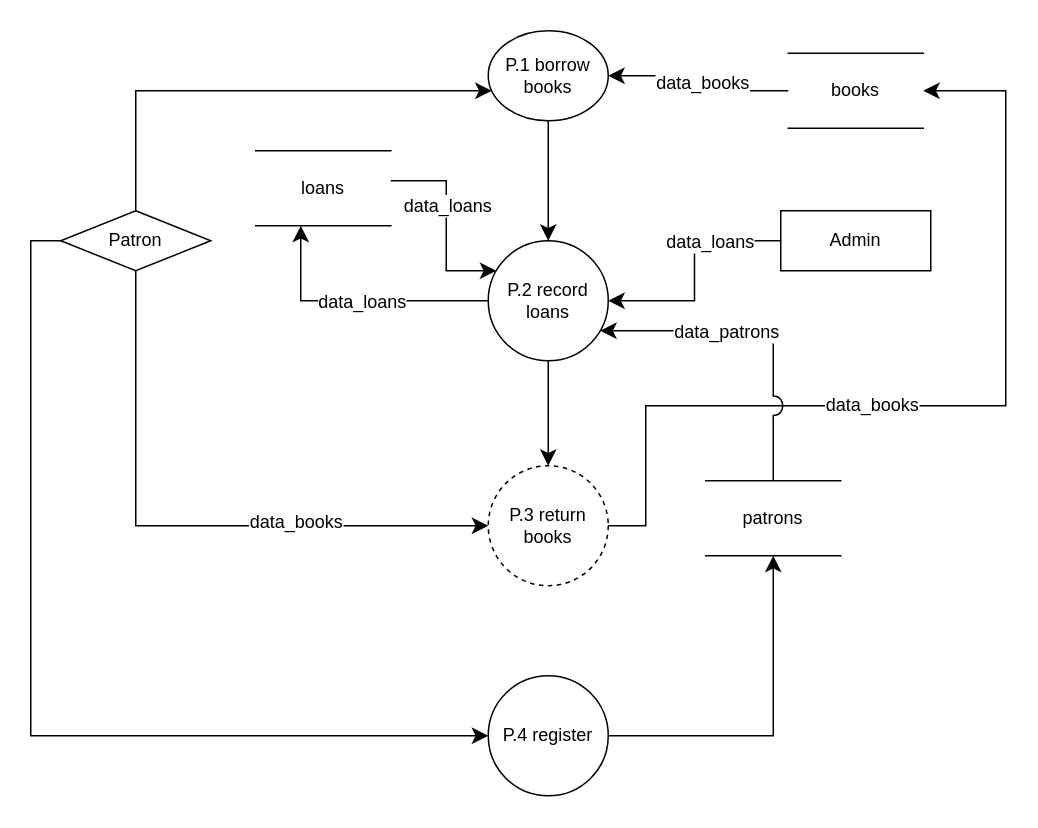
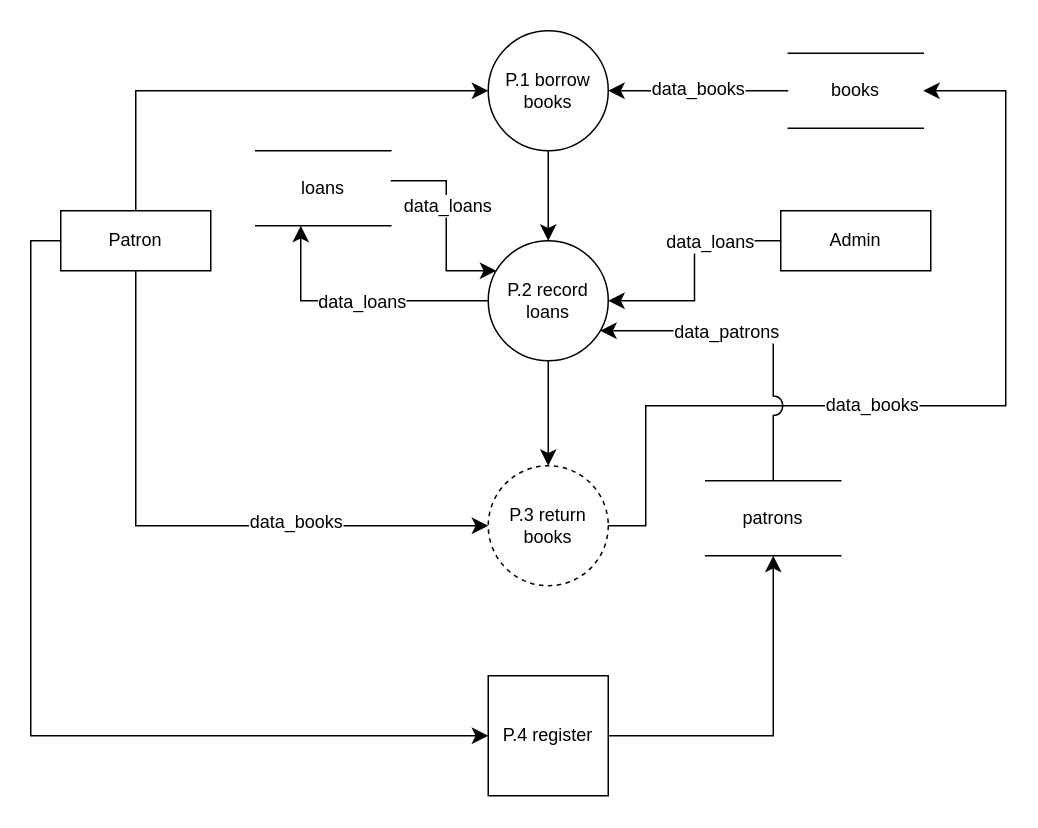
(548, 76) -> (548, 91)
(136, 241) -> (136, 241)
(548, 736) -> (548, 736)
